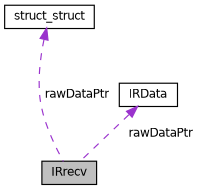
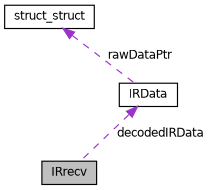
(41, 102) -> (104, 60)
(159, 134) -> (159, 134)
